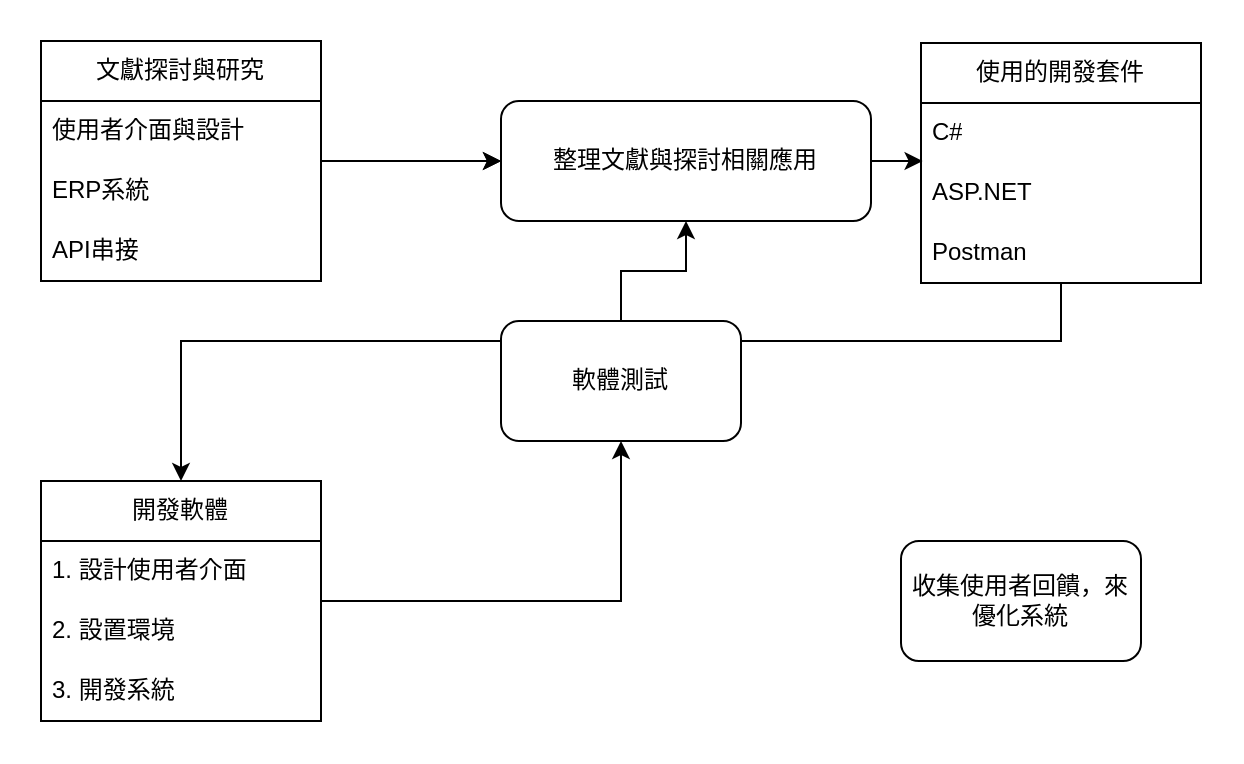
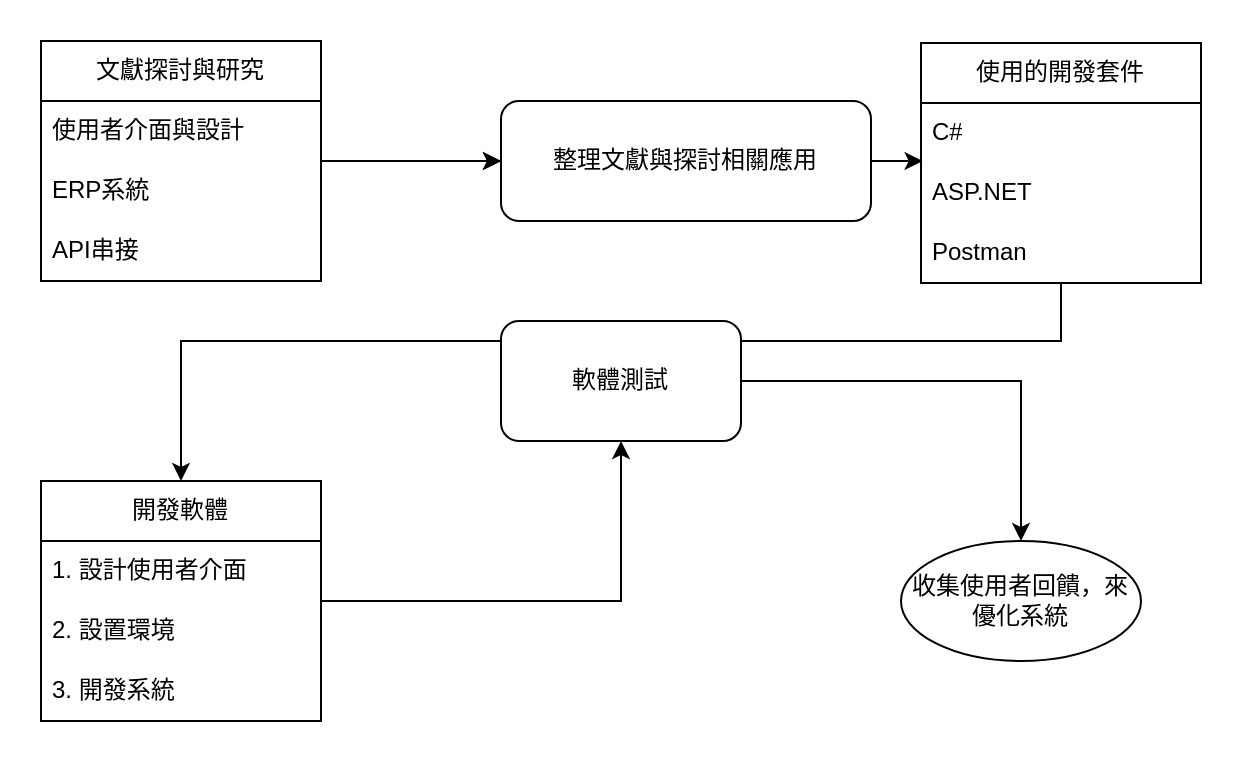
(647, 271) -> (954, 381)
(1021, 601) -> (1021, 601)
